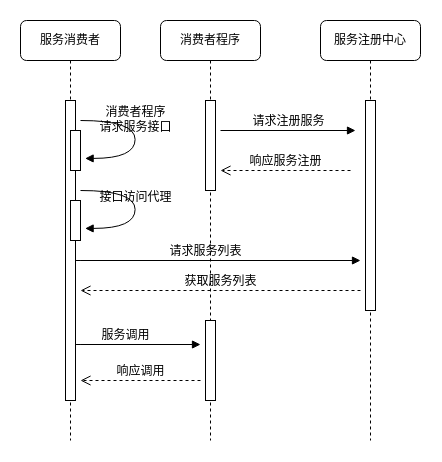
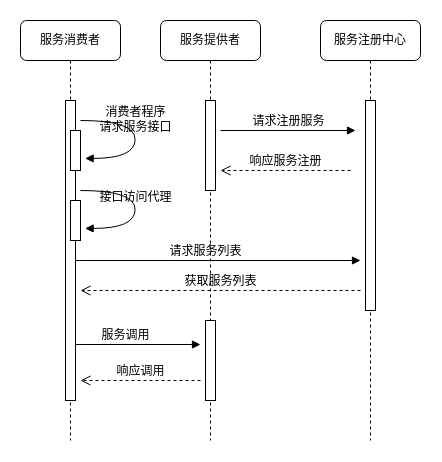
(211, 41) -> (211, 41)
